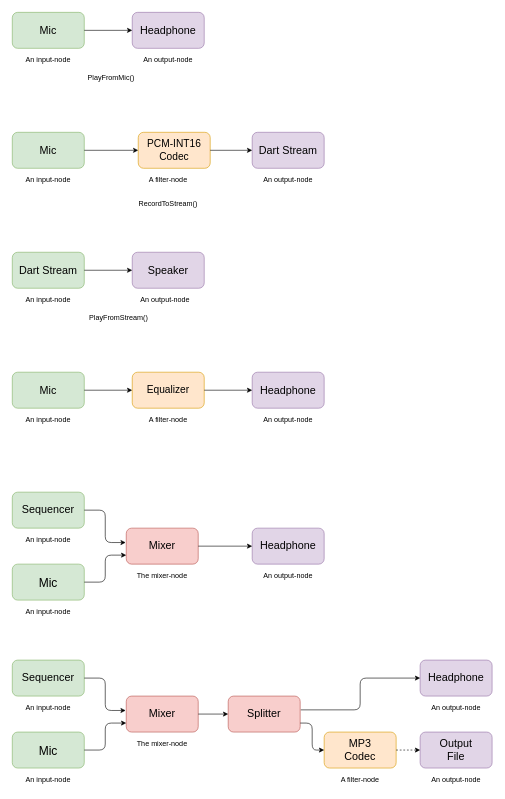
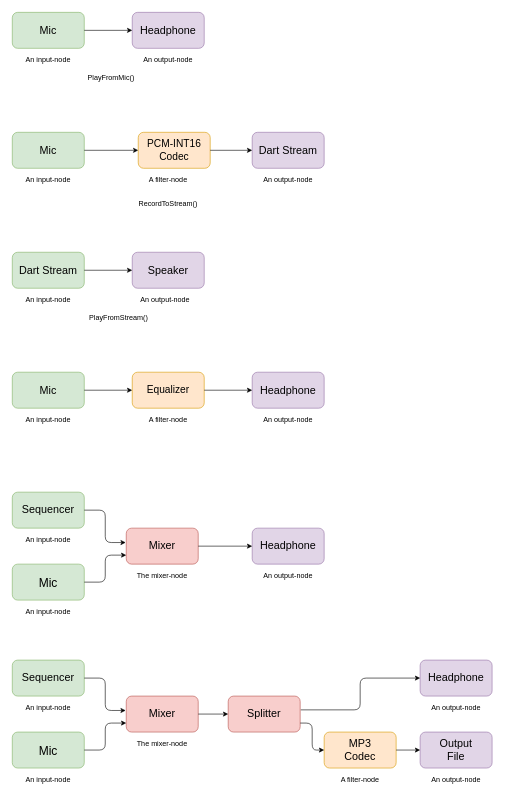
(405, 750) -> (405, 750)
